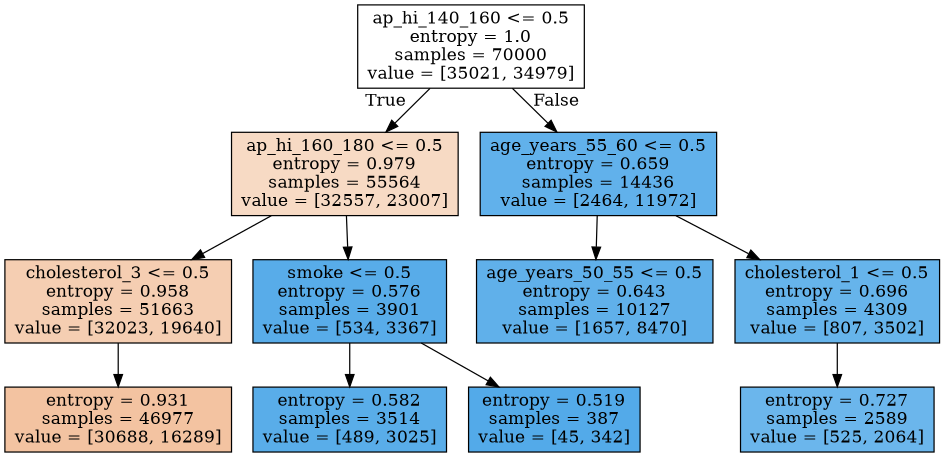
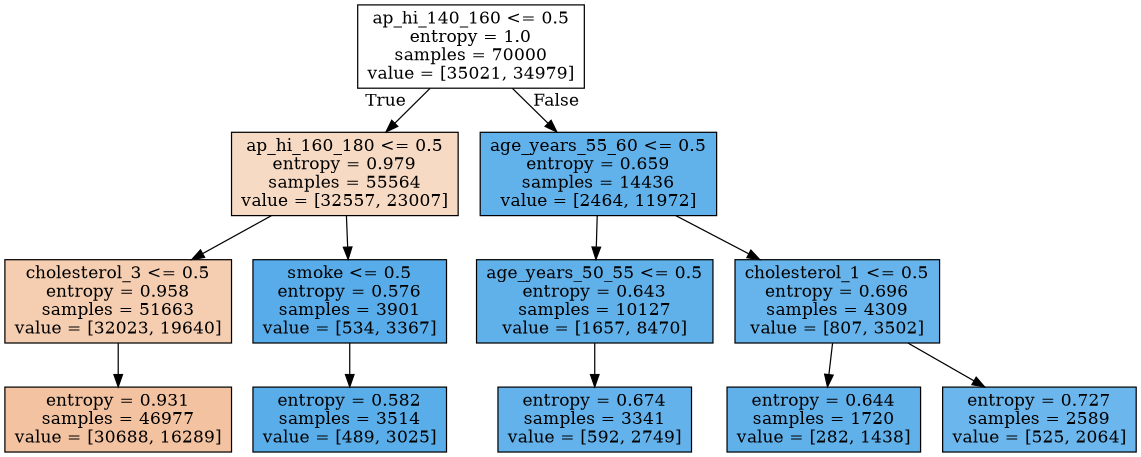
(554, 420) -> none
none -> (595, 420)
none -> (824, 420)
